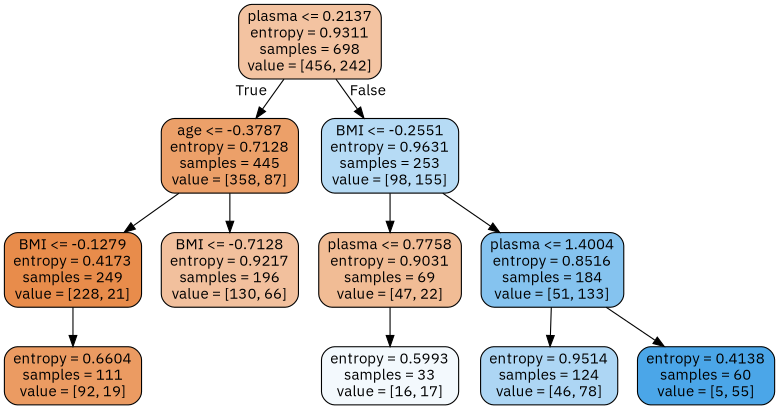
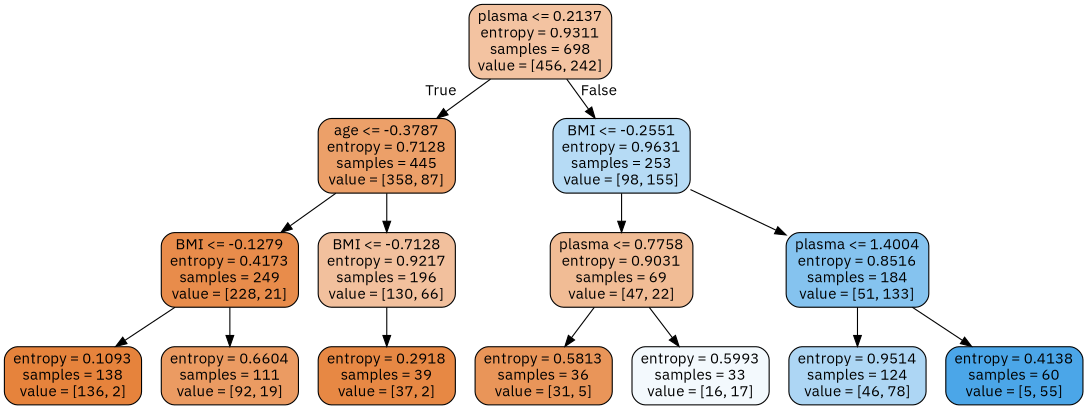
none -> (73, 376)
none -> (387, 376)
none -> (544, 376)
